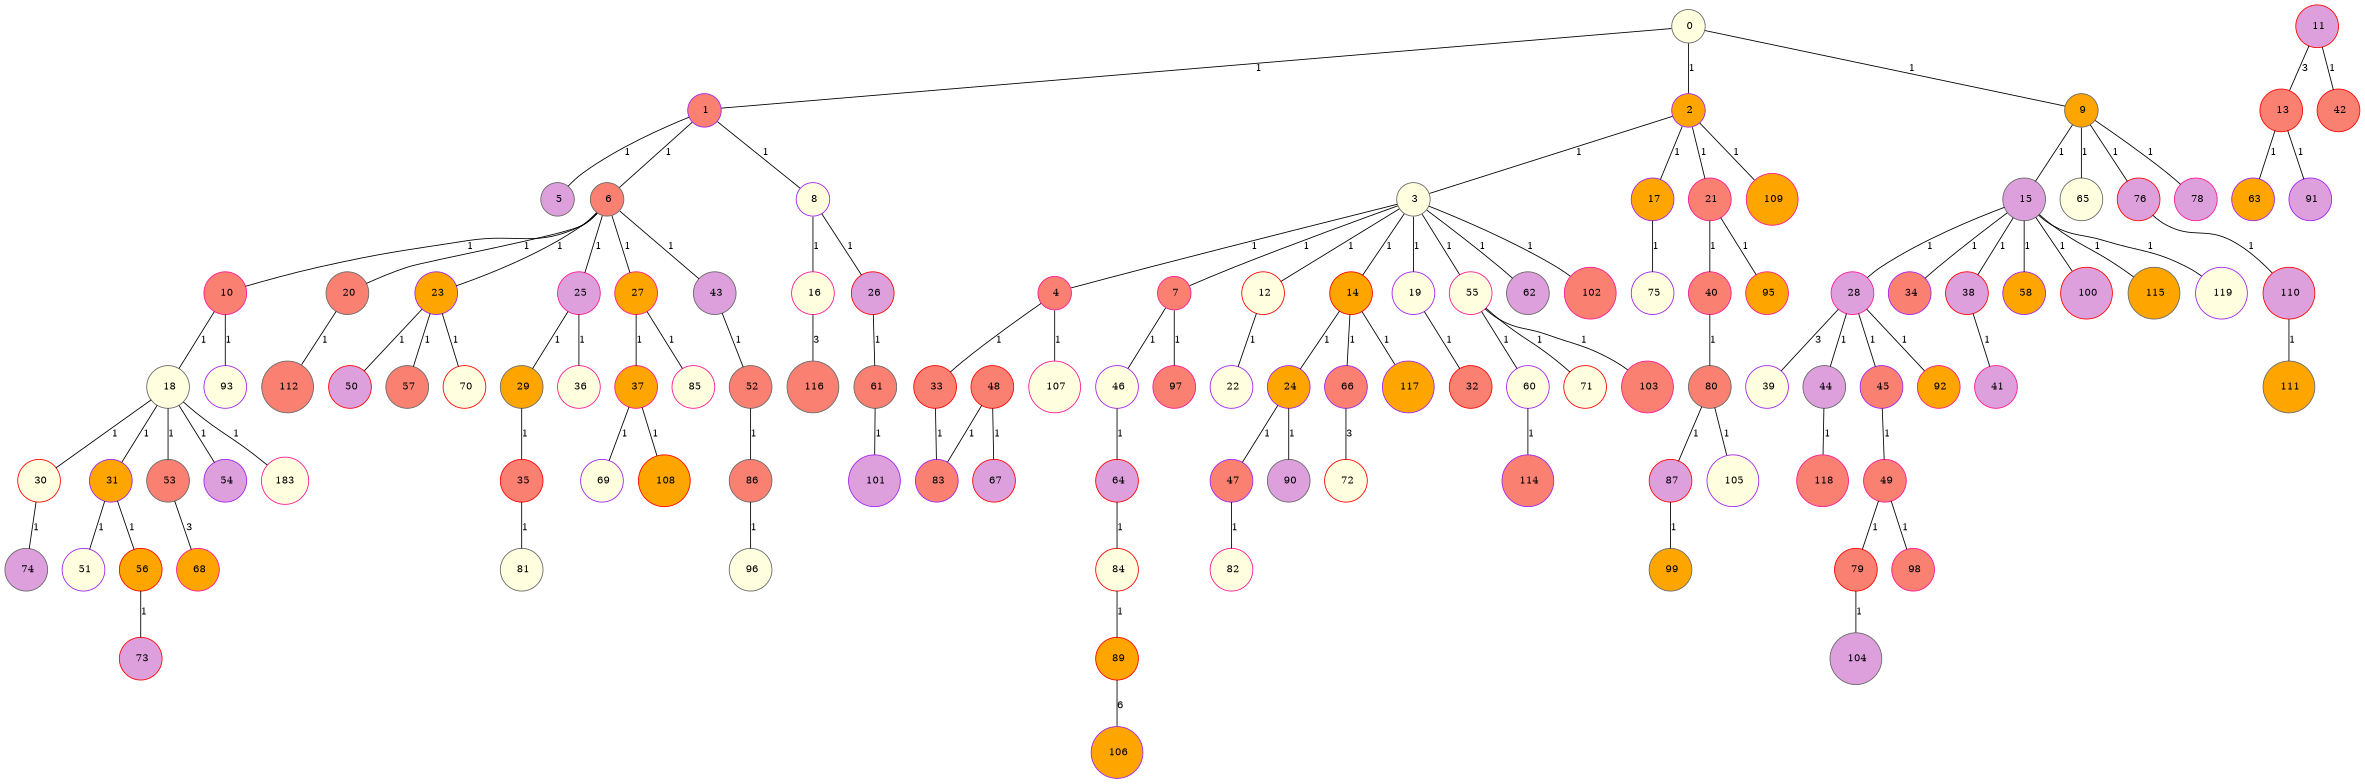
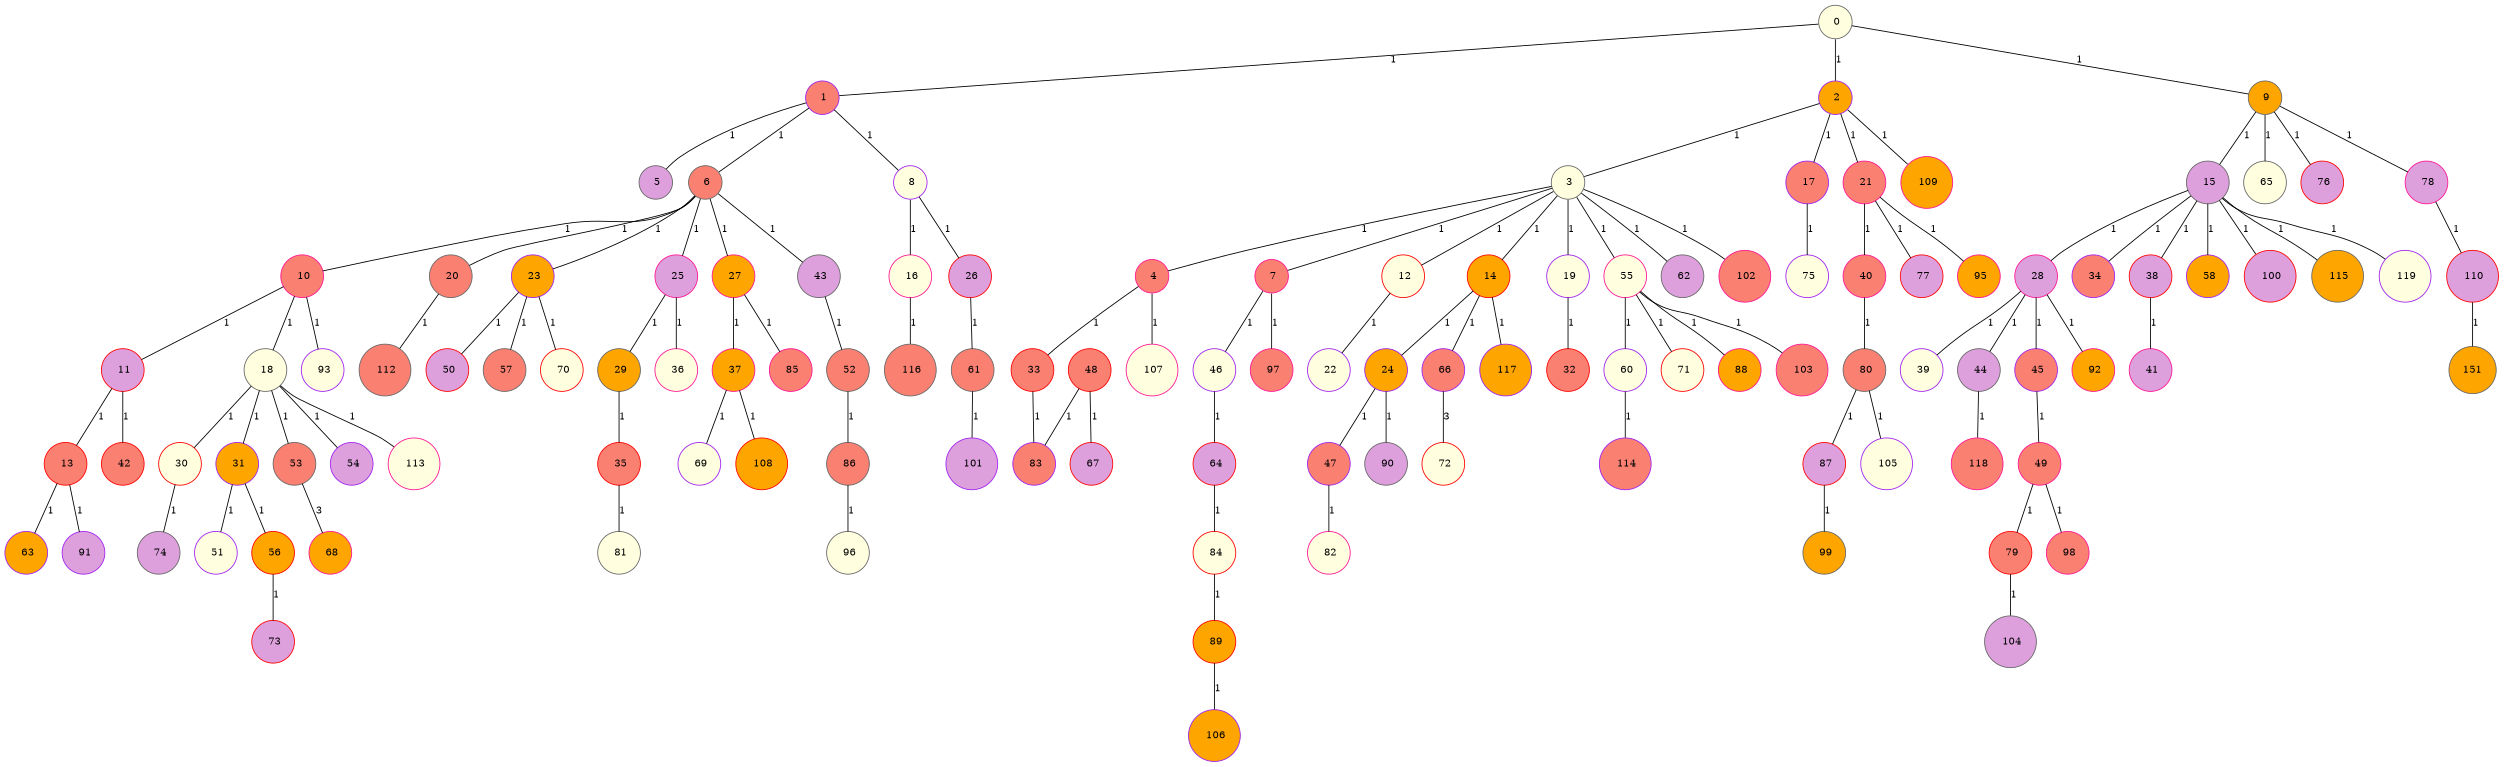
(2305, 68) -> (101, 417)
(1653, 199) -> (1807, 182)
(2216, 235) -> (2448, 227)
none -> (1922, 276)
none -> (213, 323)
(816, 340) -> (914, 323)
(1818, 340) -> (1991, 323)
none -> (1740, 370)
(693, 387) -> (791, 370)
(2289, 387) -> (2473, 370)
(285, 481) -> (414, 464)
(1120, 706) -> (1218, 689)
